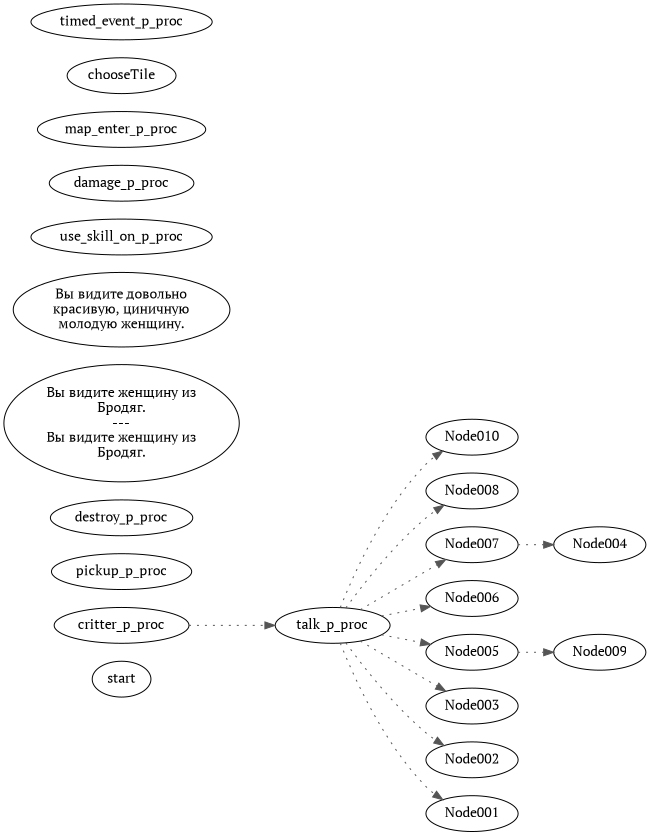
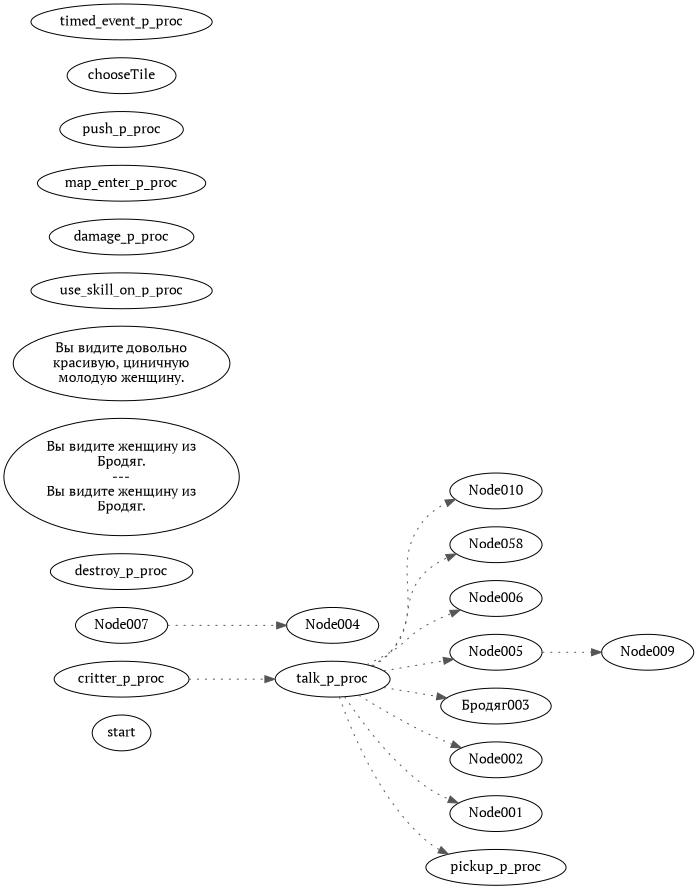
none -> (122, 129)
(472, 491) -> (496, 545)
(399, 587) -> (378, 781)
(472, 706) -> (496, 706)
